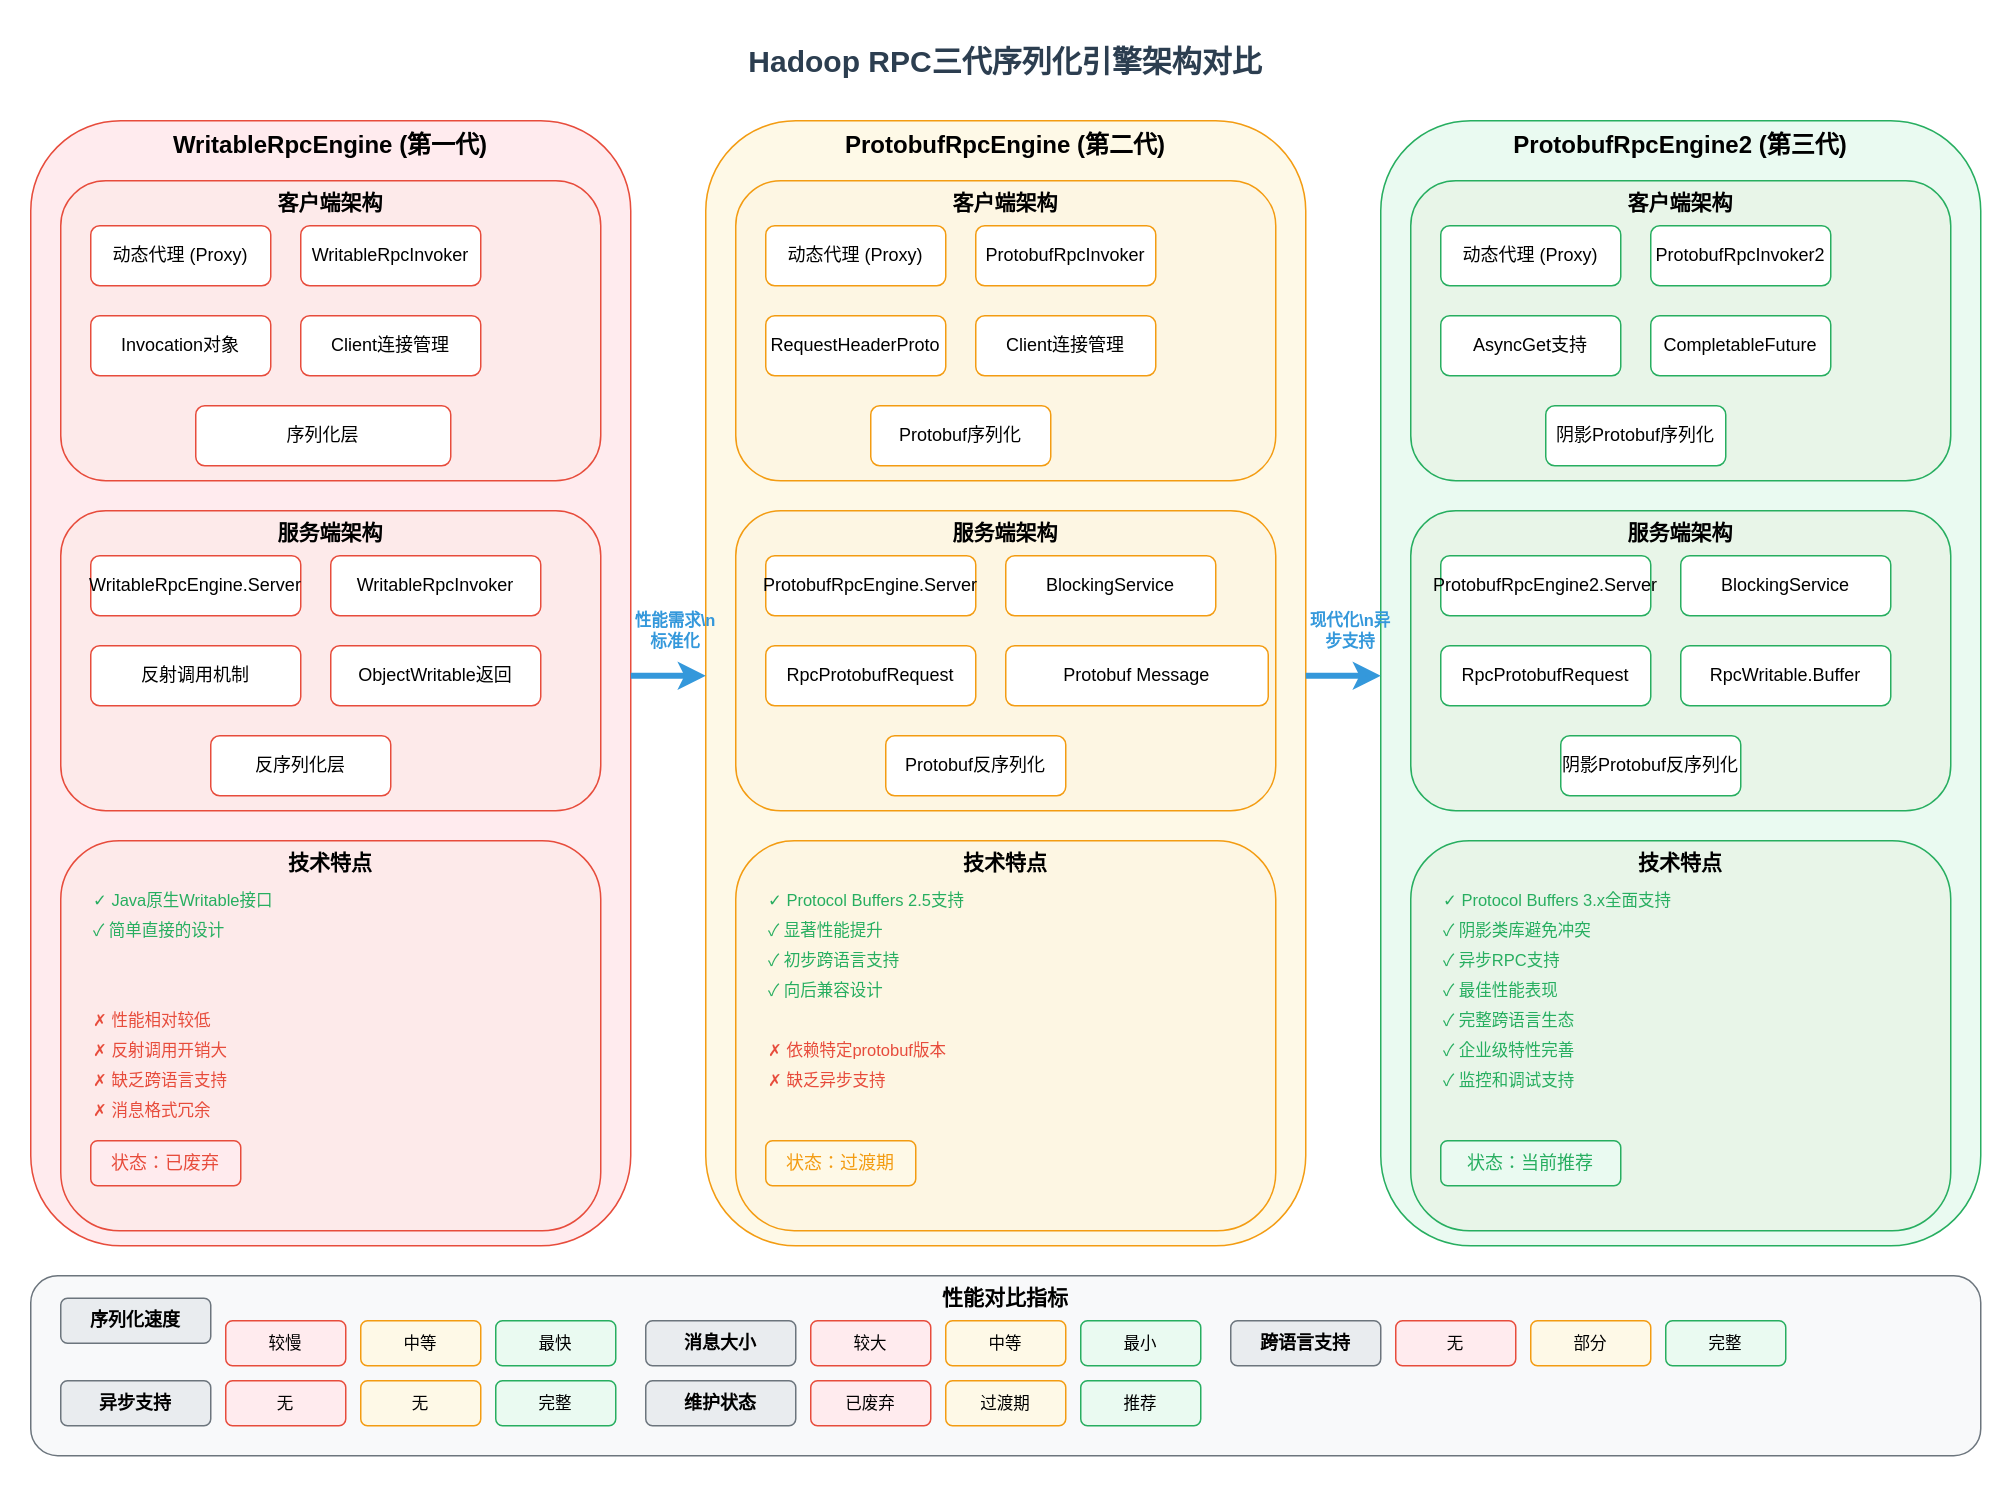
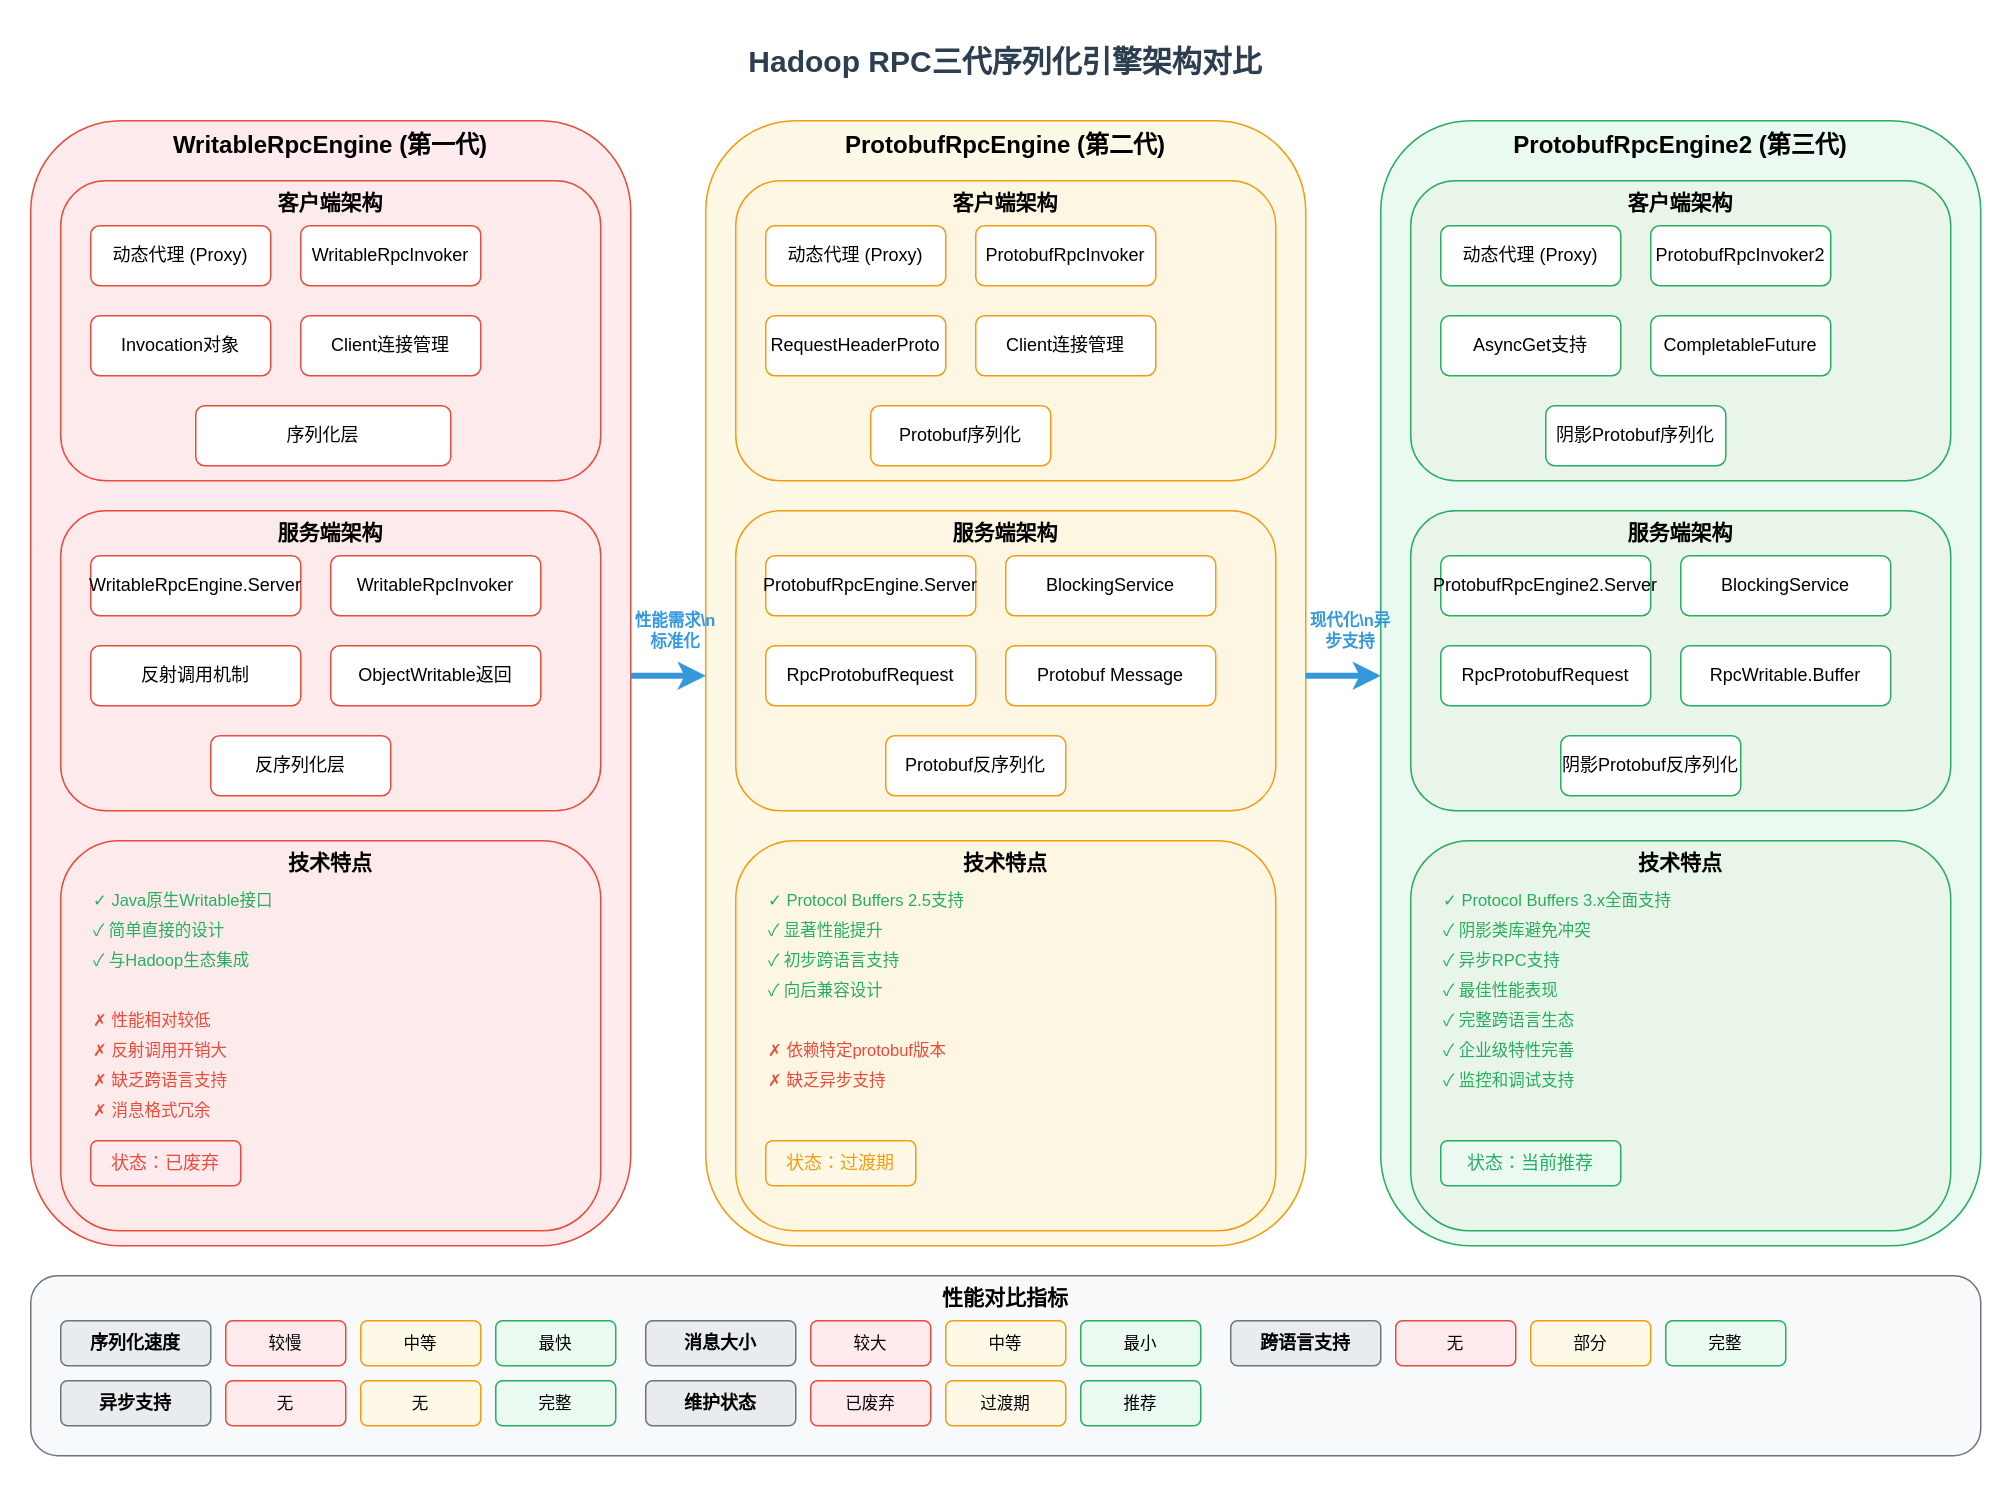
(1137, 676) -> (1111, 676)
none -> (241, 961)
(136, 1321) -> (136, 1343)
